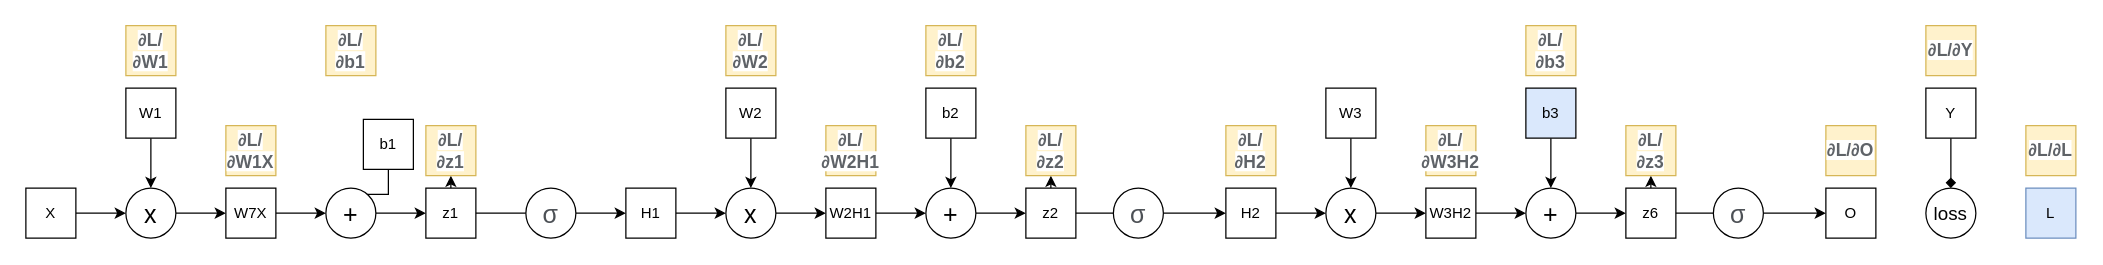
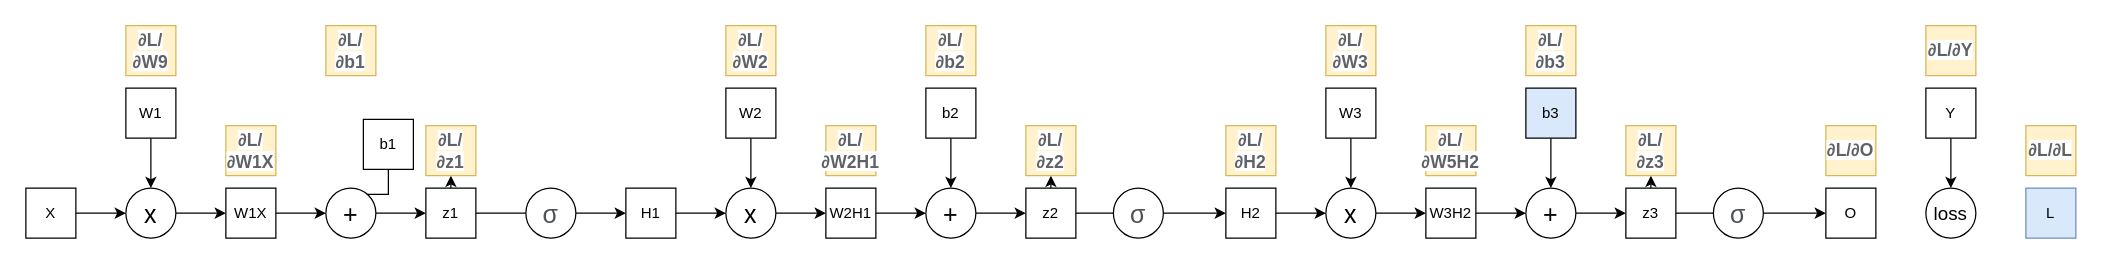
(151, 51) -> (151, 51)
none -> (1351, 51)
(1451, 151) -> (1451, 151)
(1951, 177) -> (1951, 178)
(251, 213) -> (251, 213)
(1651, 213) -> (1651, 213)
